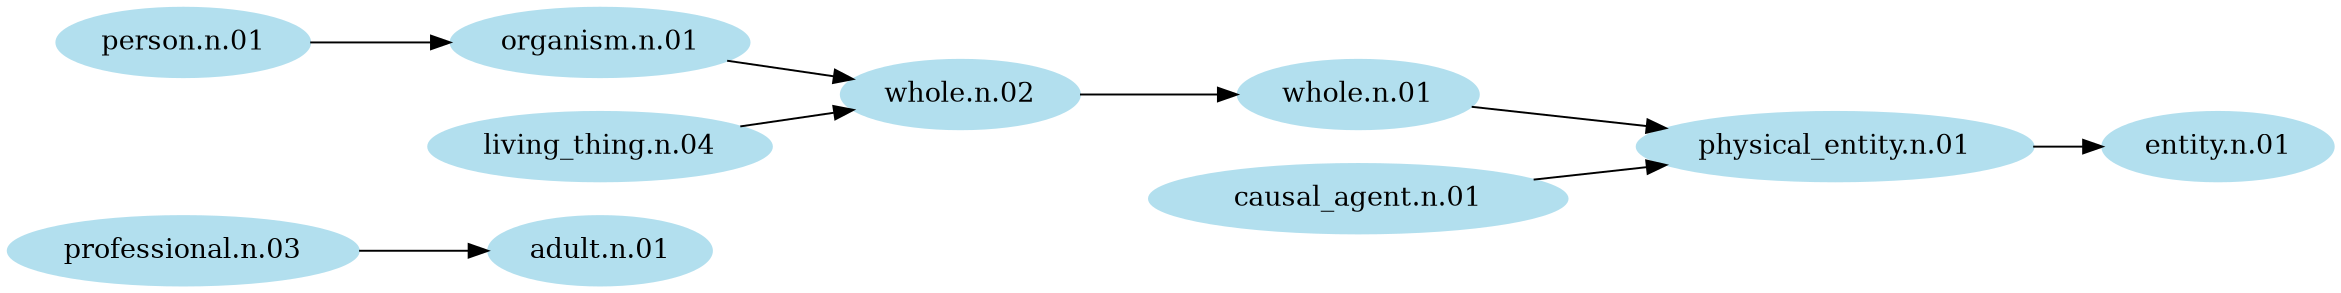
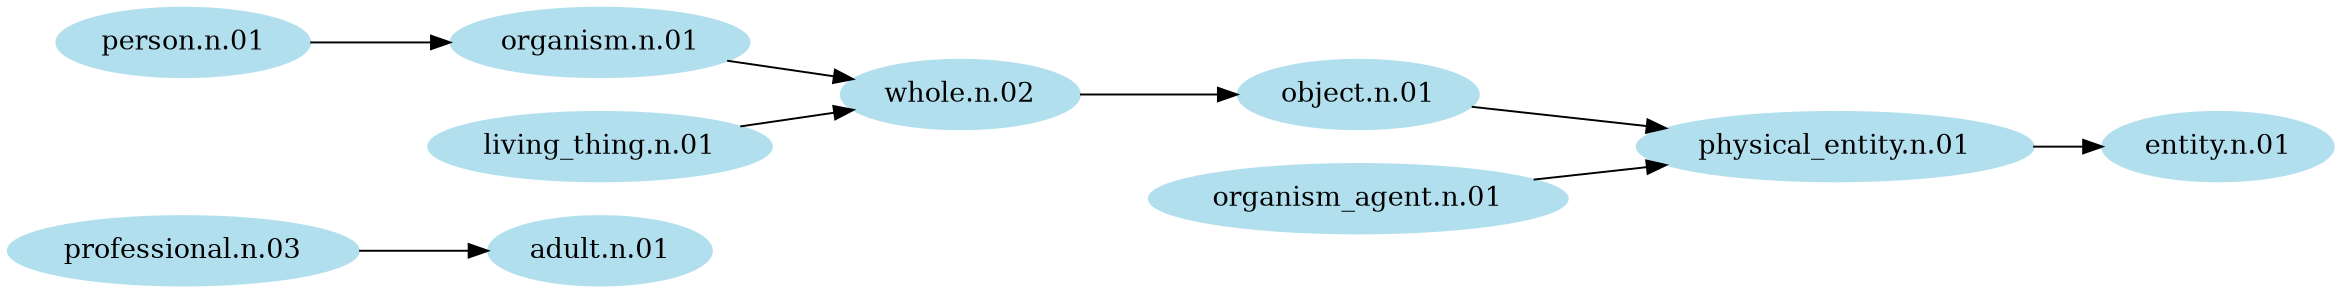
(1358, 95) -> (1358, 95)
(600, 147) -> (600, 147)
(1358, 199) -> (1358, 199)
